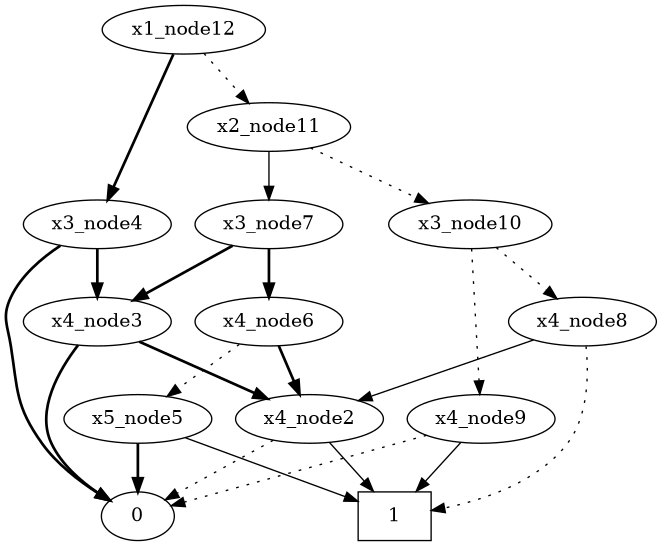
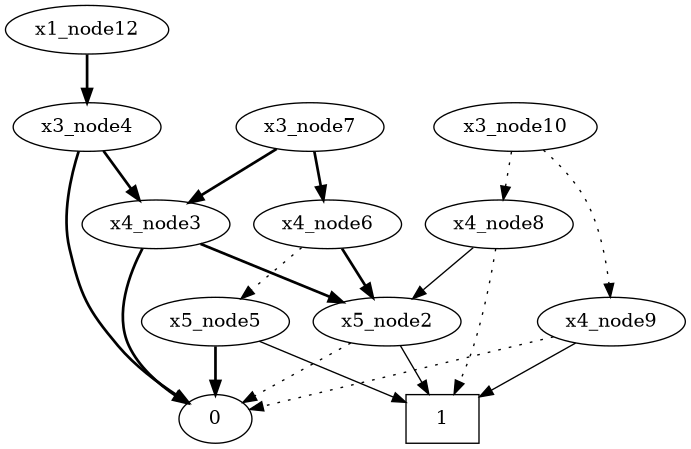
(269, 127) -> none
(309, 419) -> (387, 322)
